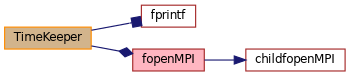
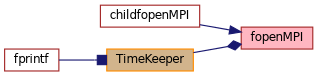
(110, 27) -> (77, 60)
(219, 60) -> (215, 27)
